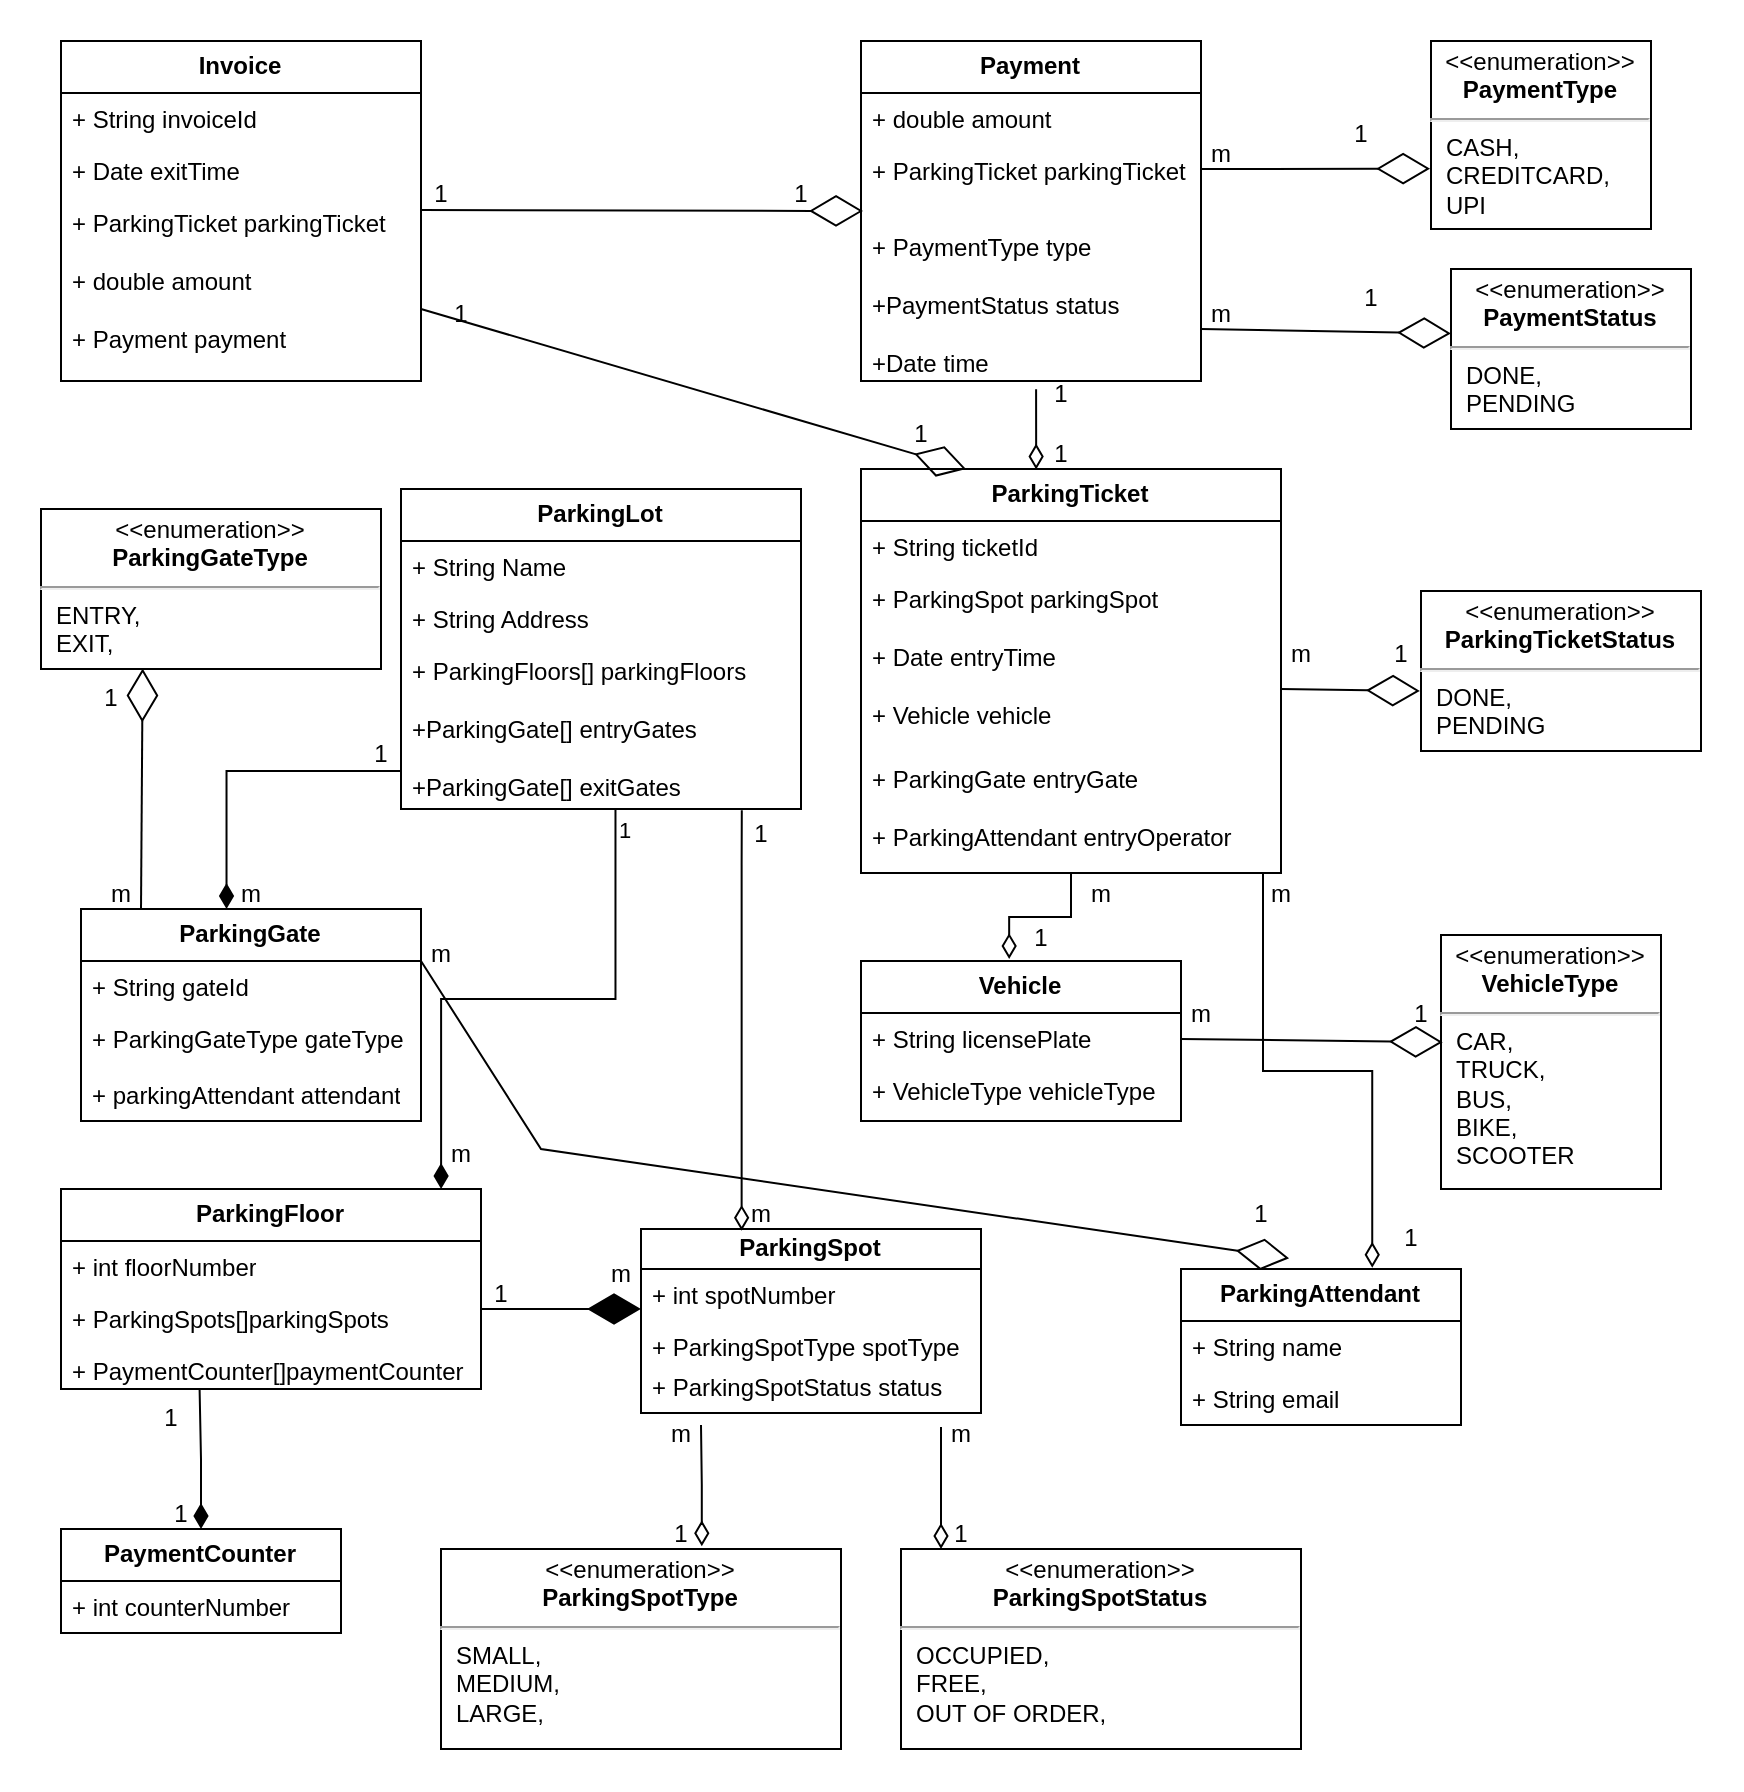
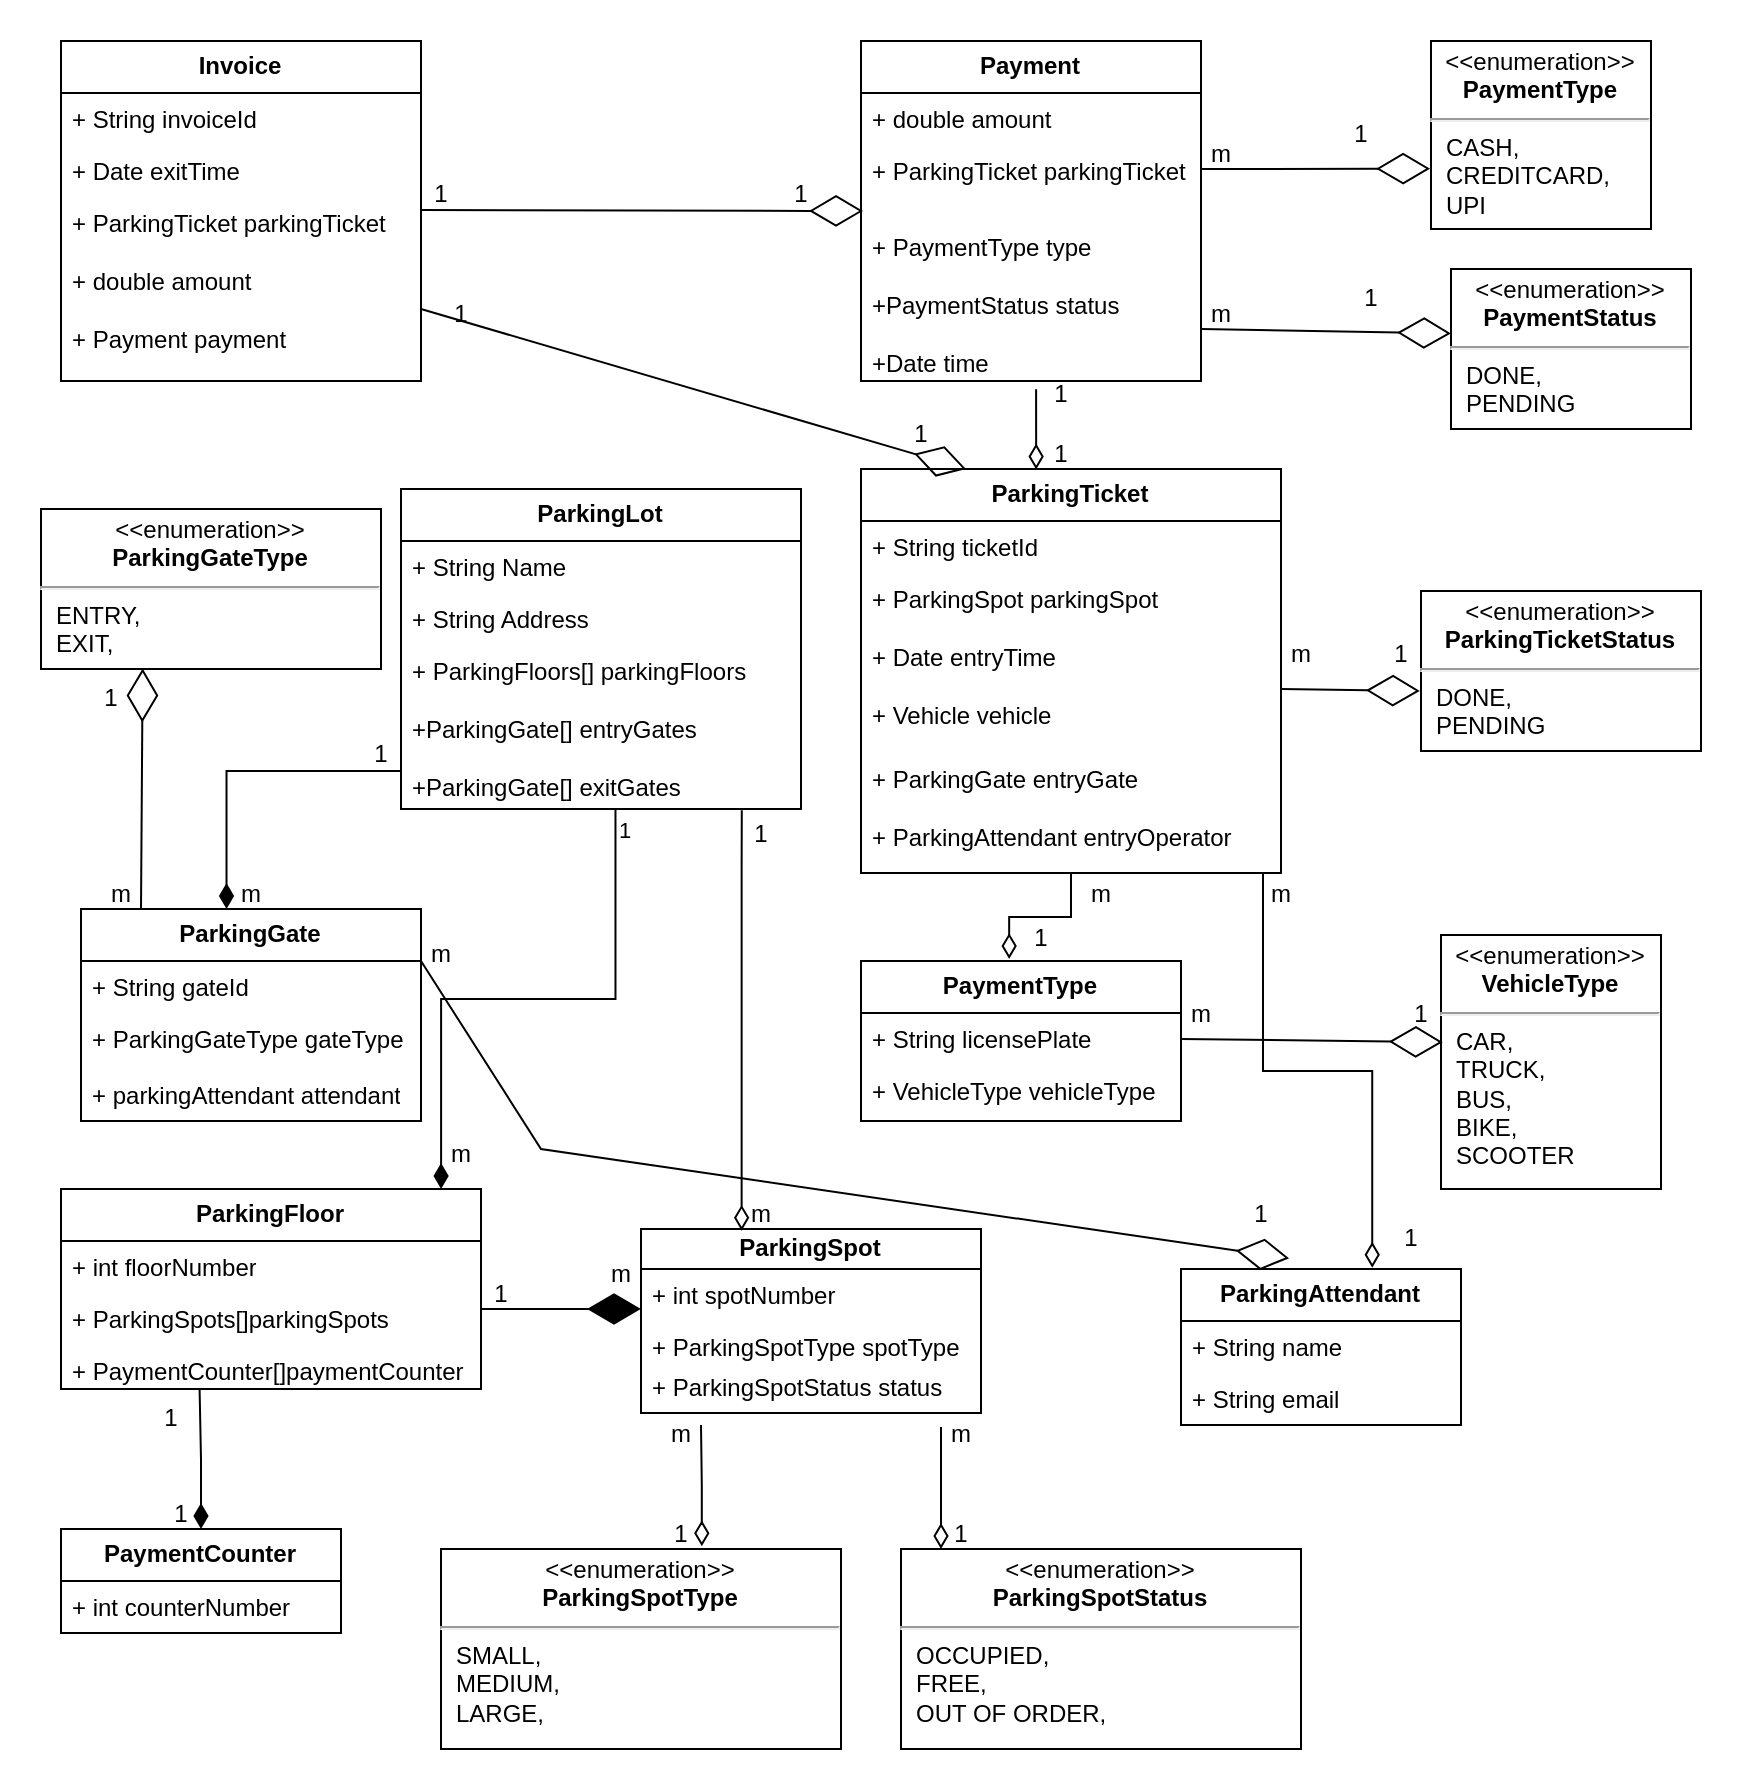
(1021, 987) -> (1021, 987)
